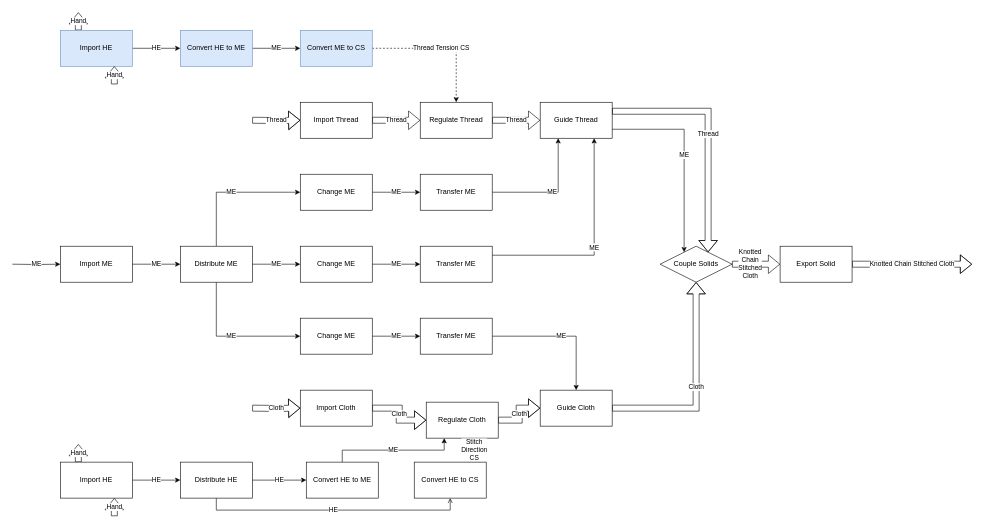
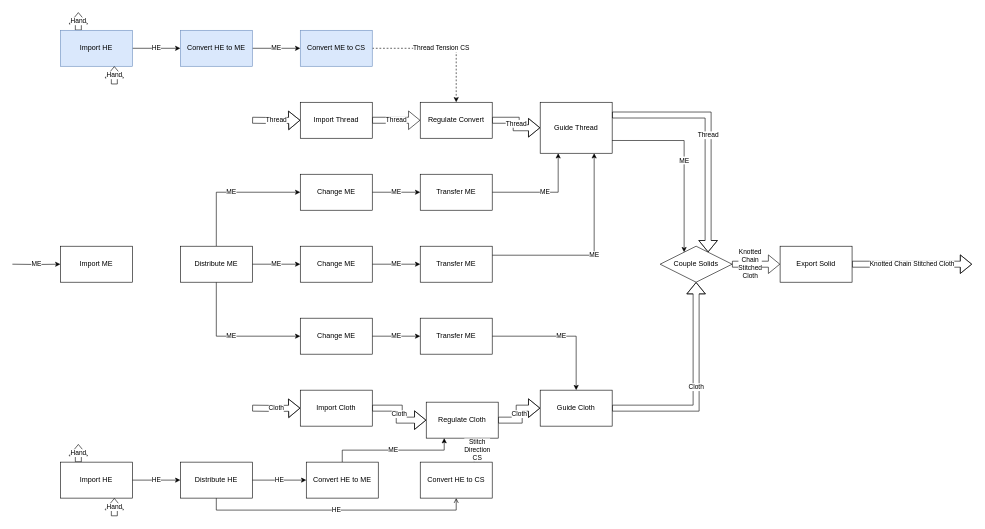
(456, 120) -> (456, 120)
(576, 120) -> (576, 128)
(155, 264) -> none
(450, 480) -> (456, 480)
